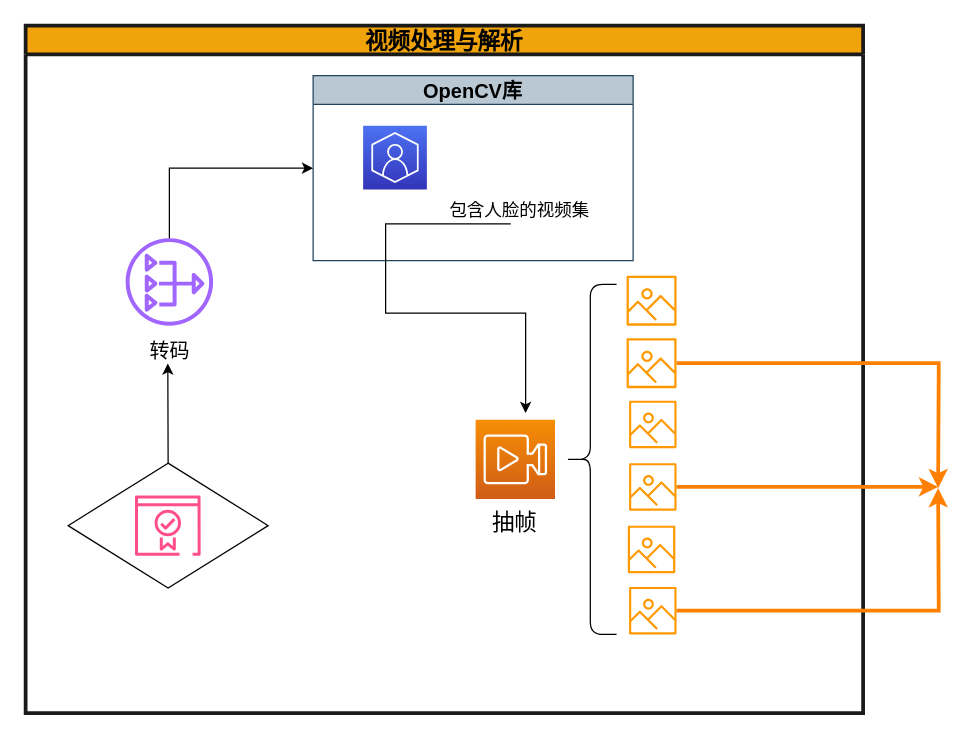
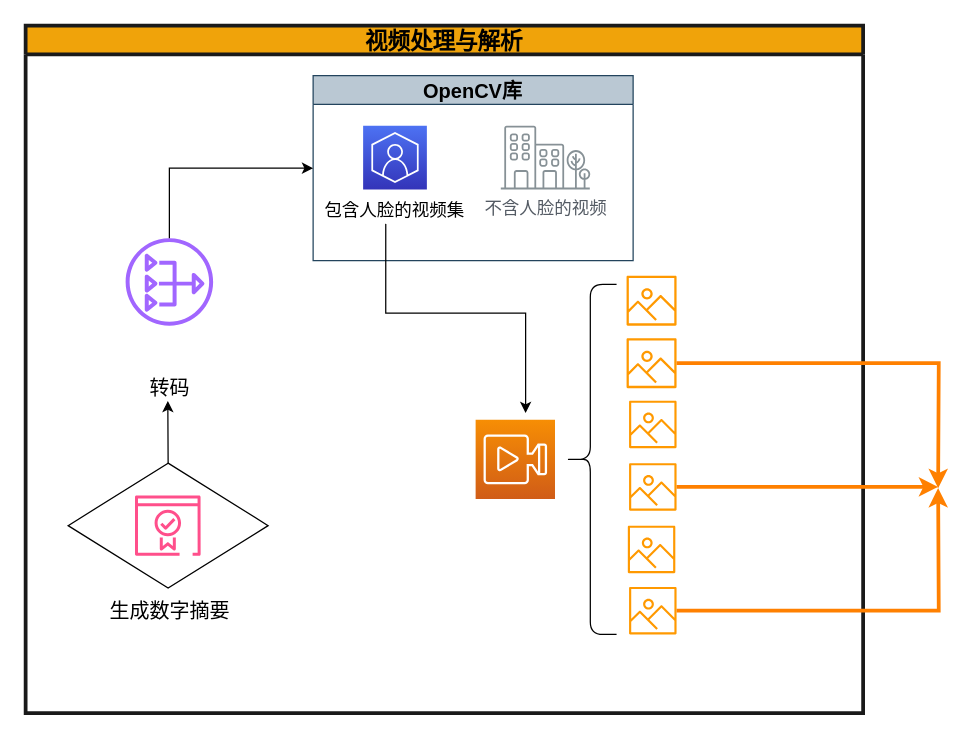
none -> (546, 158)
(519, 211) -> (394, 211)
(169, 351) -> (169, 388)
(514, 523) -> none
none -> (169, 611)
